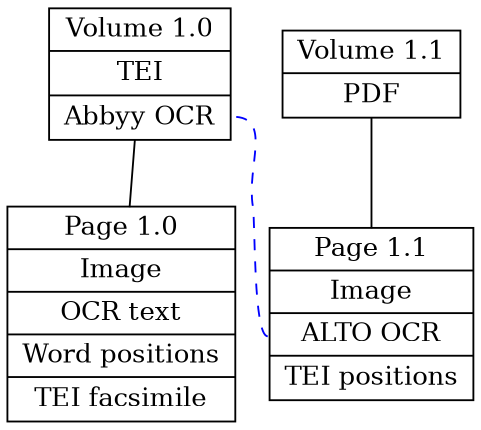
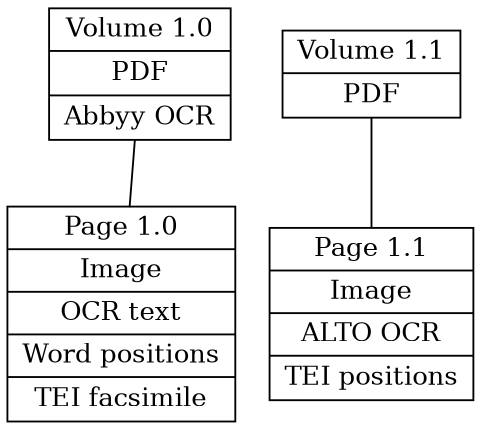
(140, 72) -> (140, 72)
(254, 221) -> none
